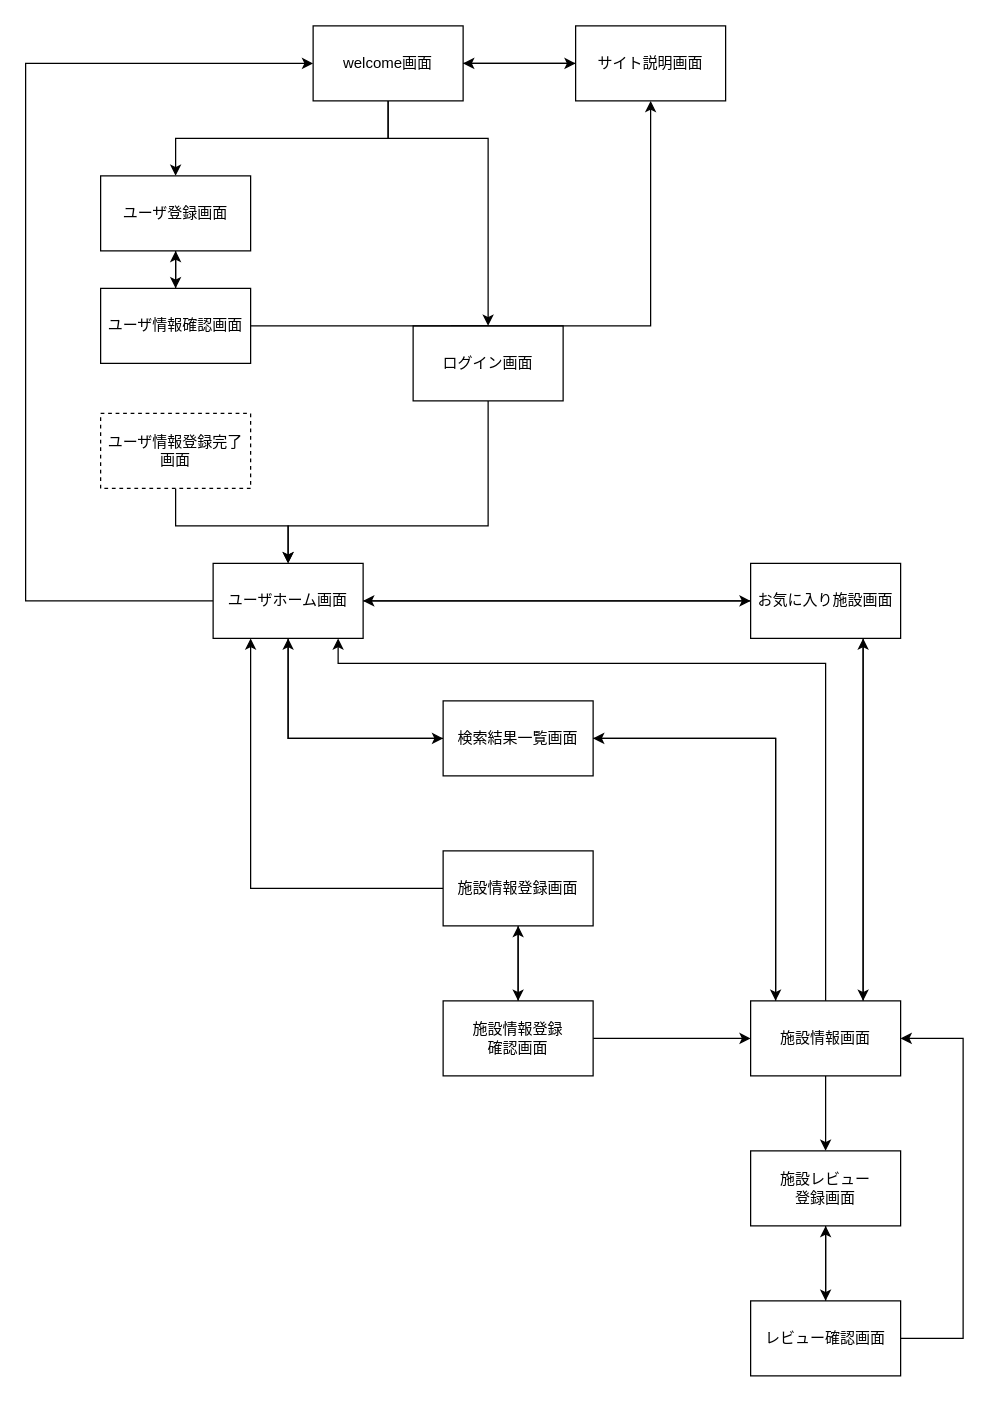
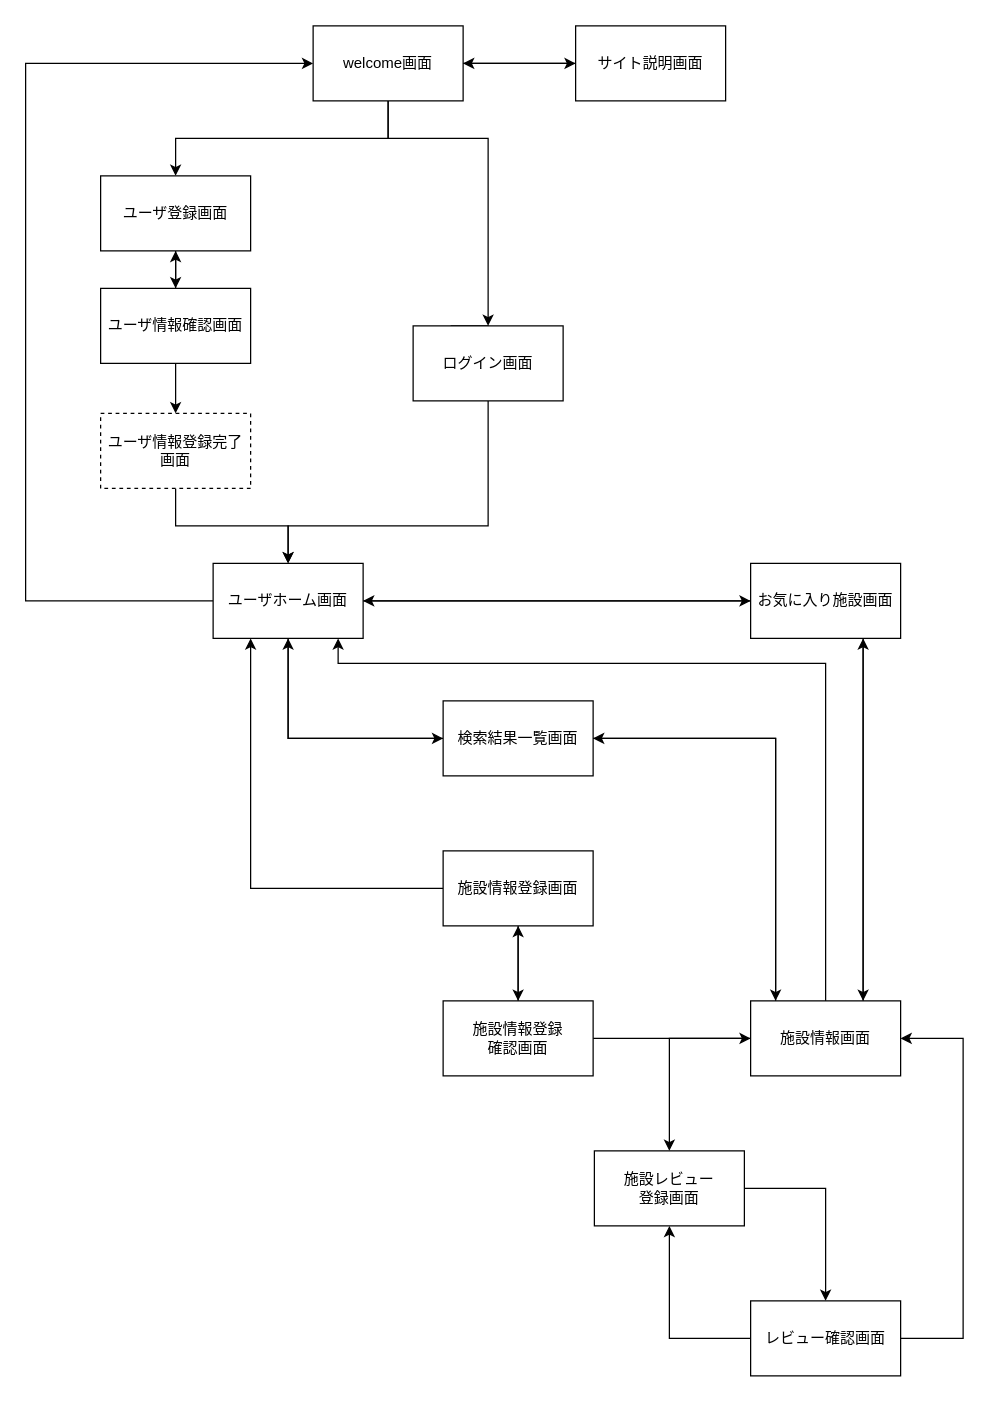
(651, 262) -> (176, 384)
(826, 1188) -> (669, 1188)
